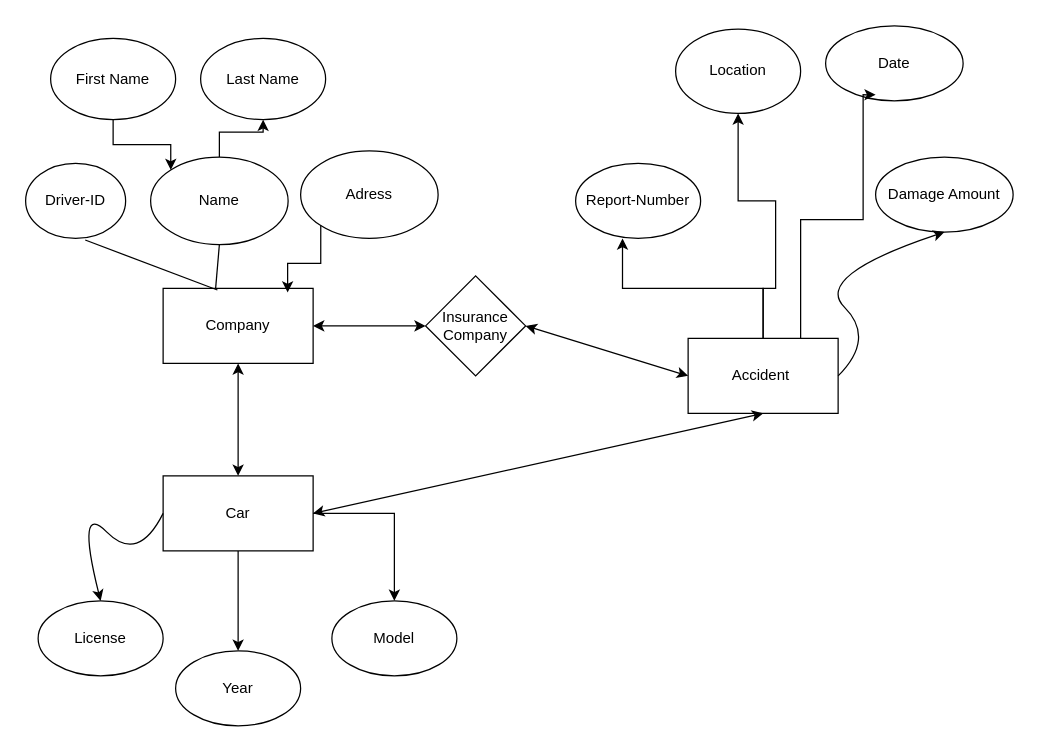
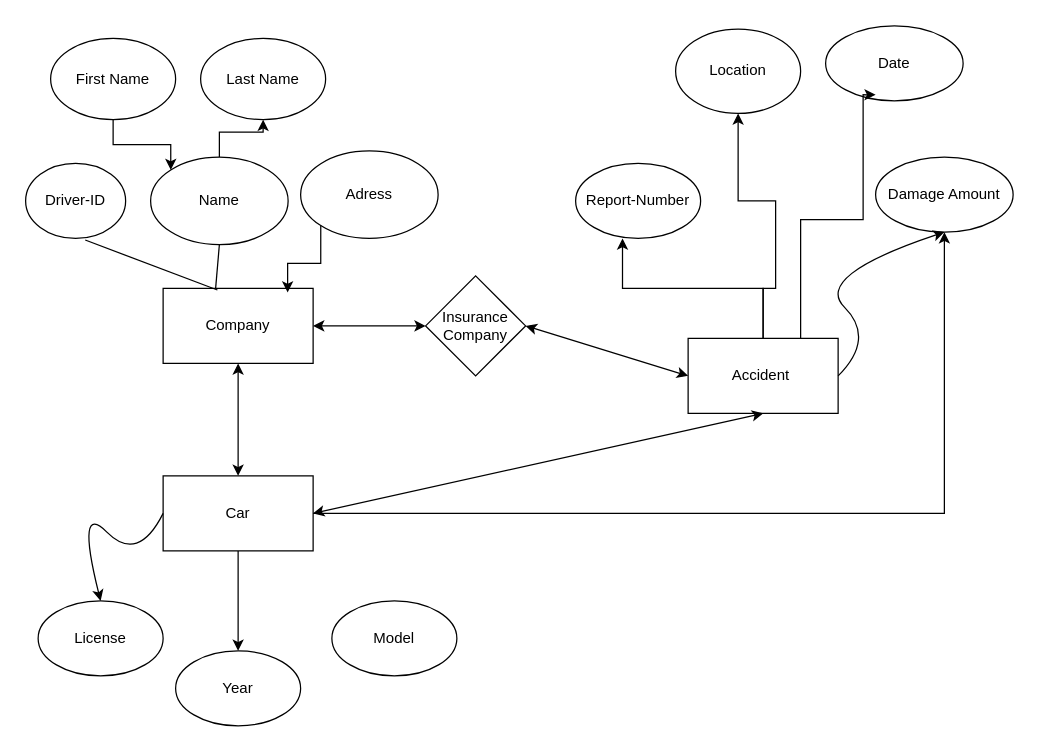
(394, 551) -> (804, 513)
